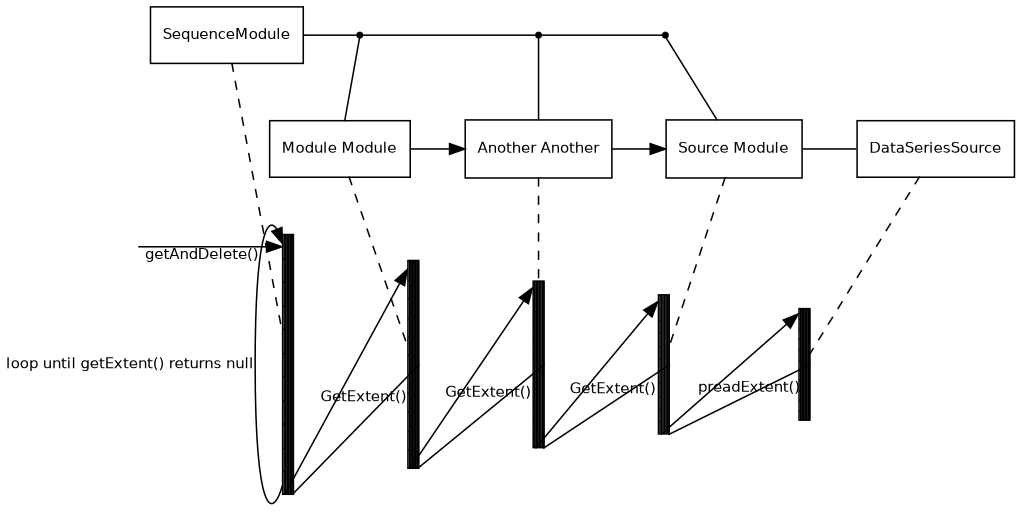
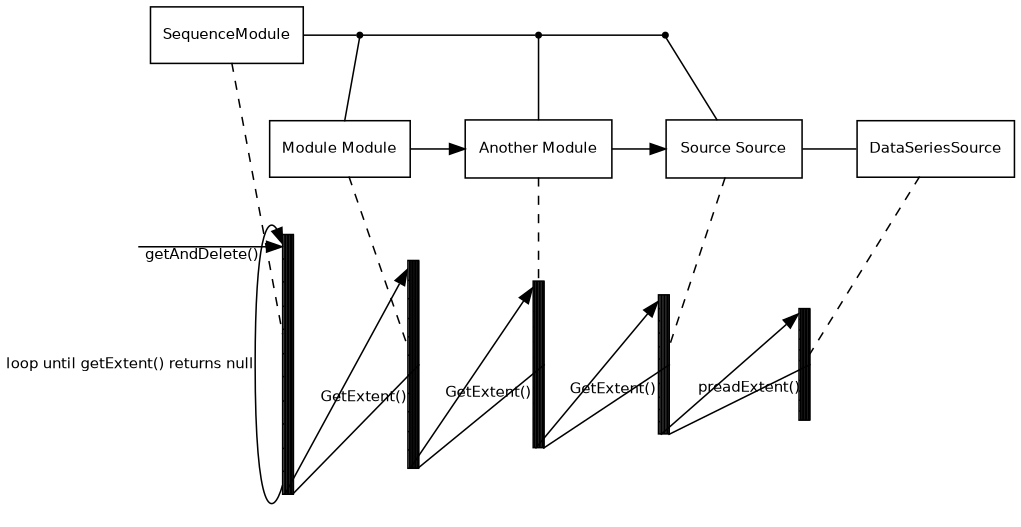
(539, 149) -> (539, 149)
(734, 149) -> (734, 149)
